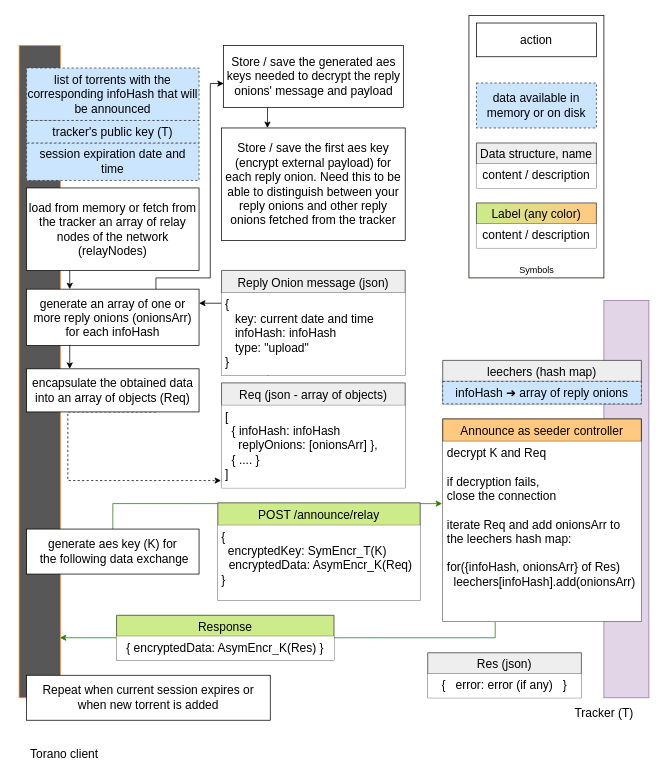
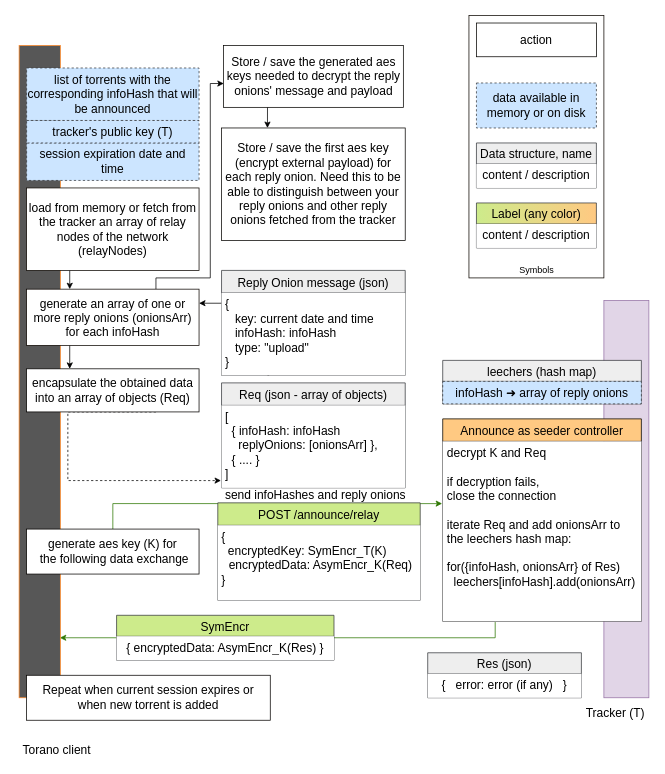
none -> (315, 495)
(225, 627) -> (225, 627)
(604, 713) -> (615, 713)
(64, 754) -> (57, 750)
